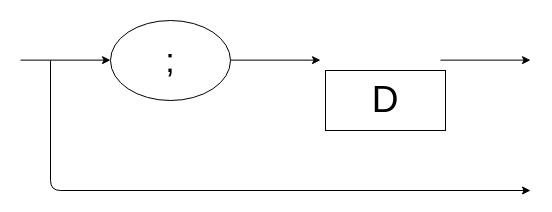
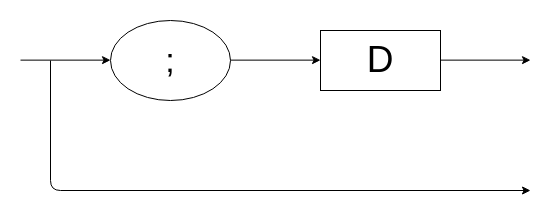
(386, 101) -> (381, 61)
